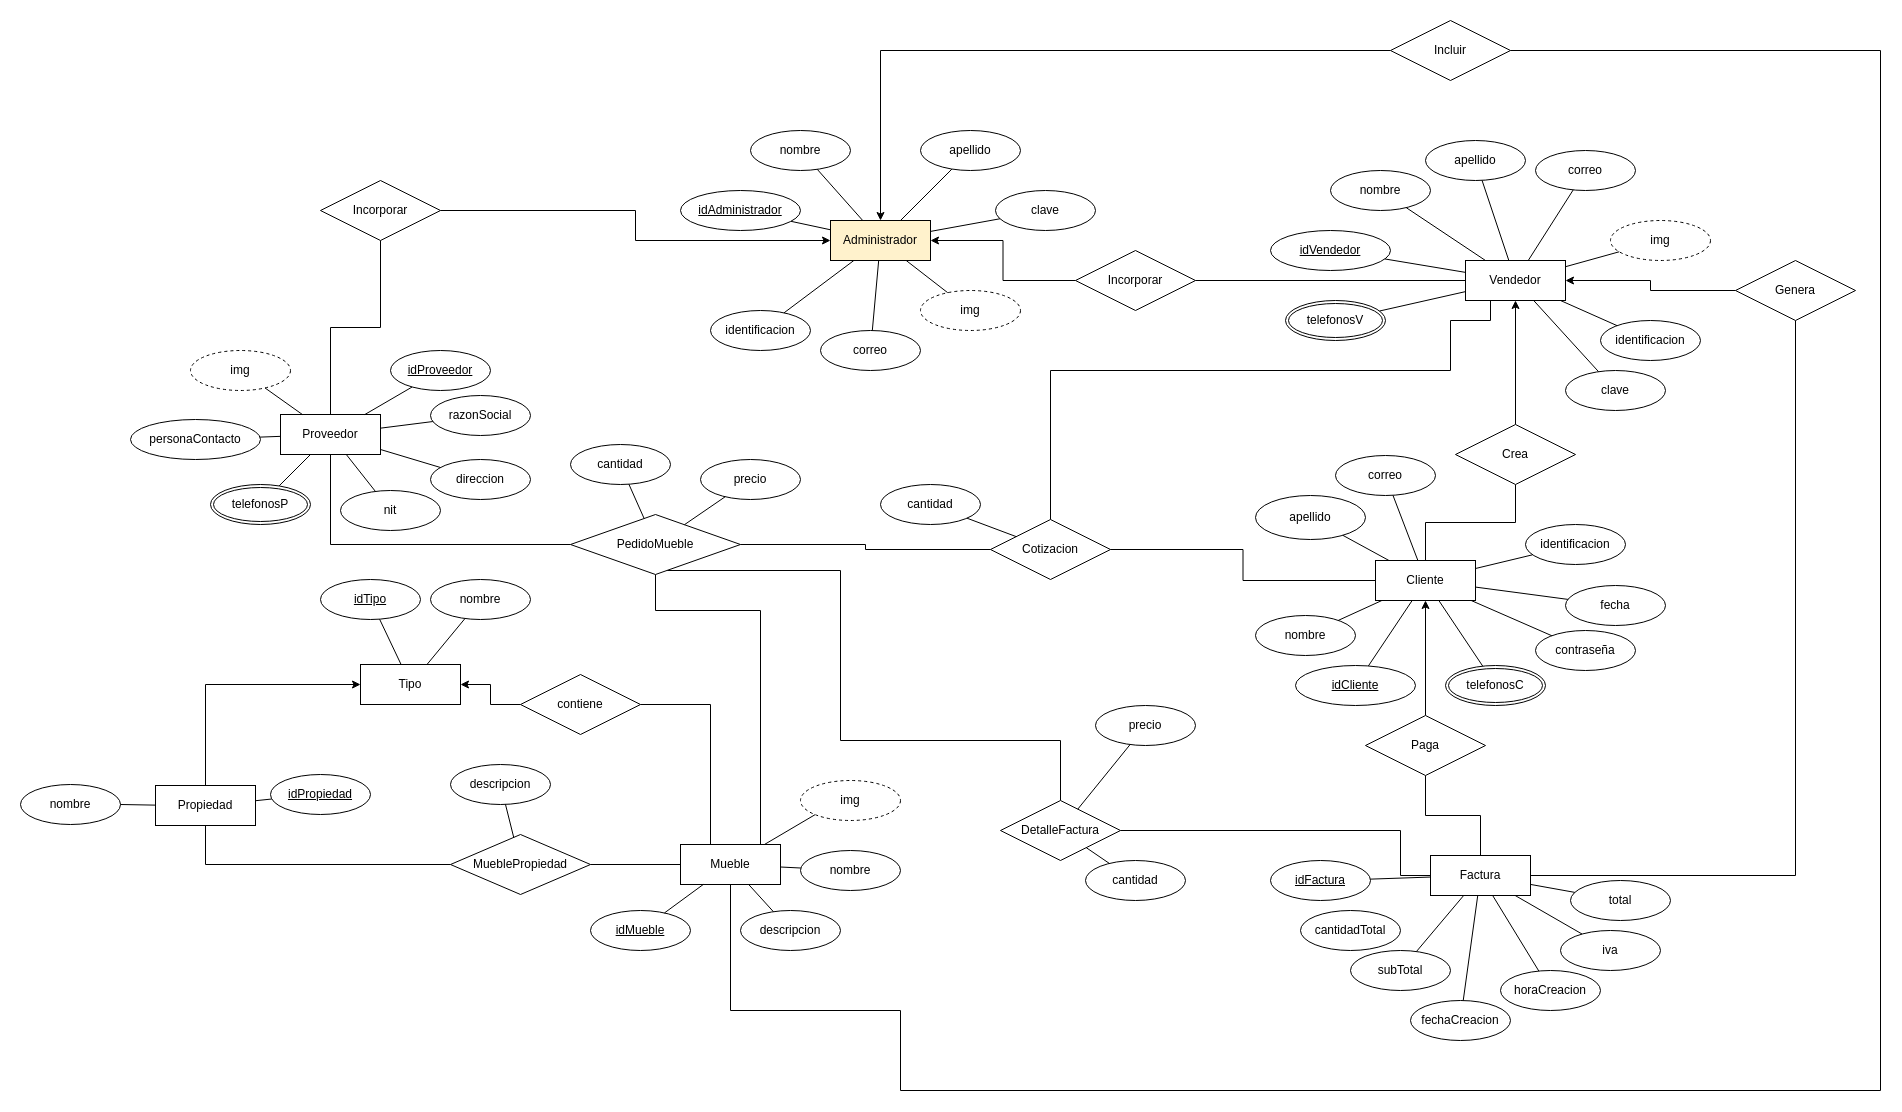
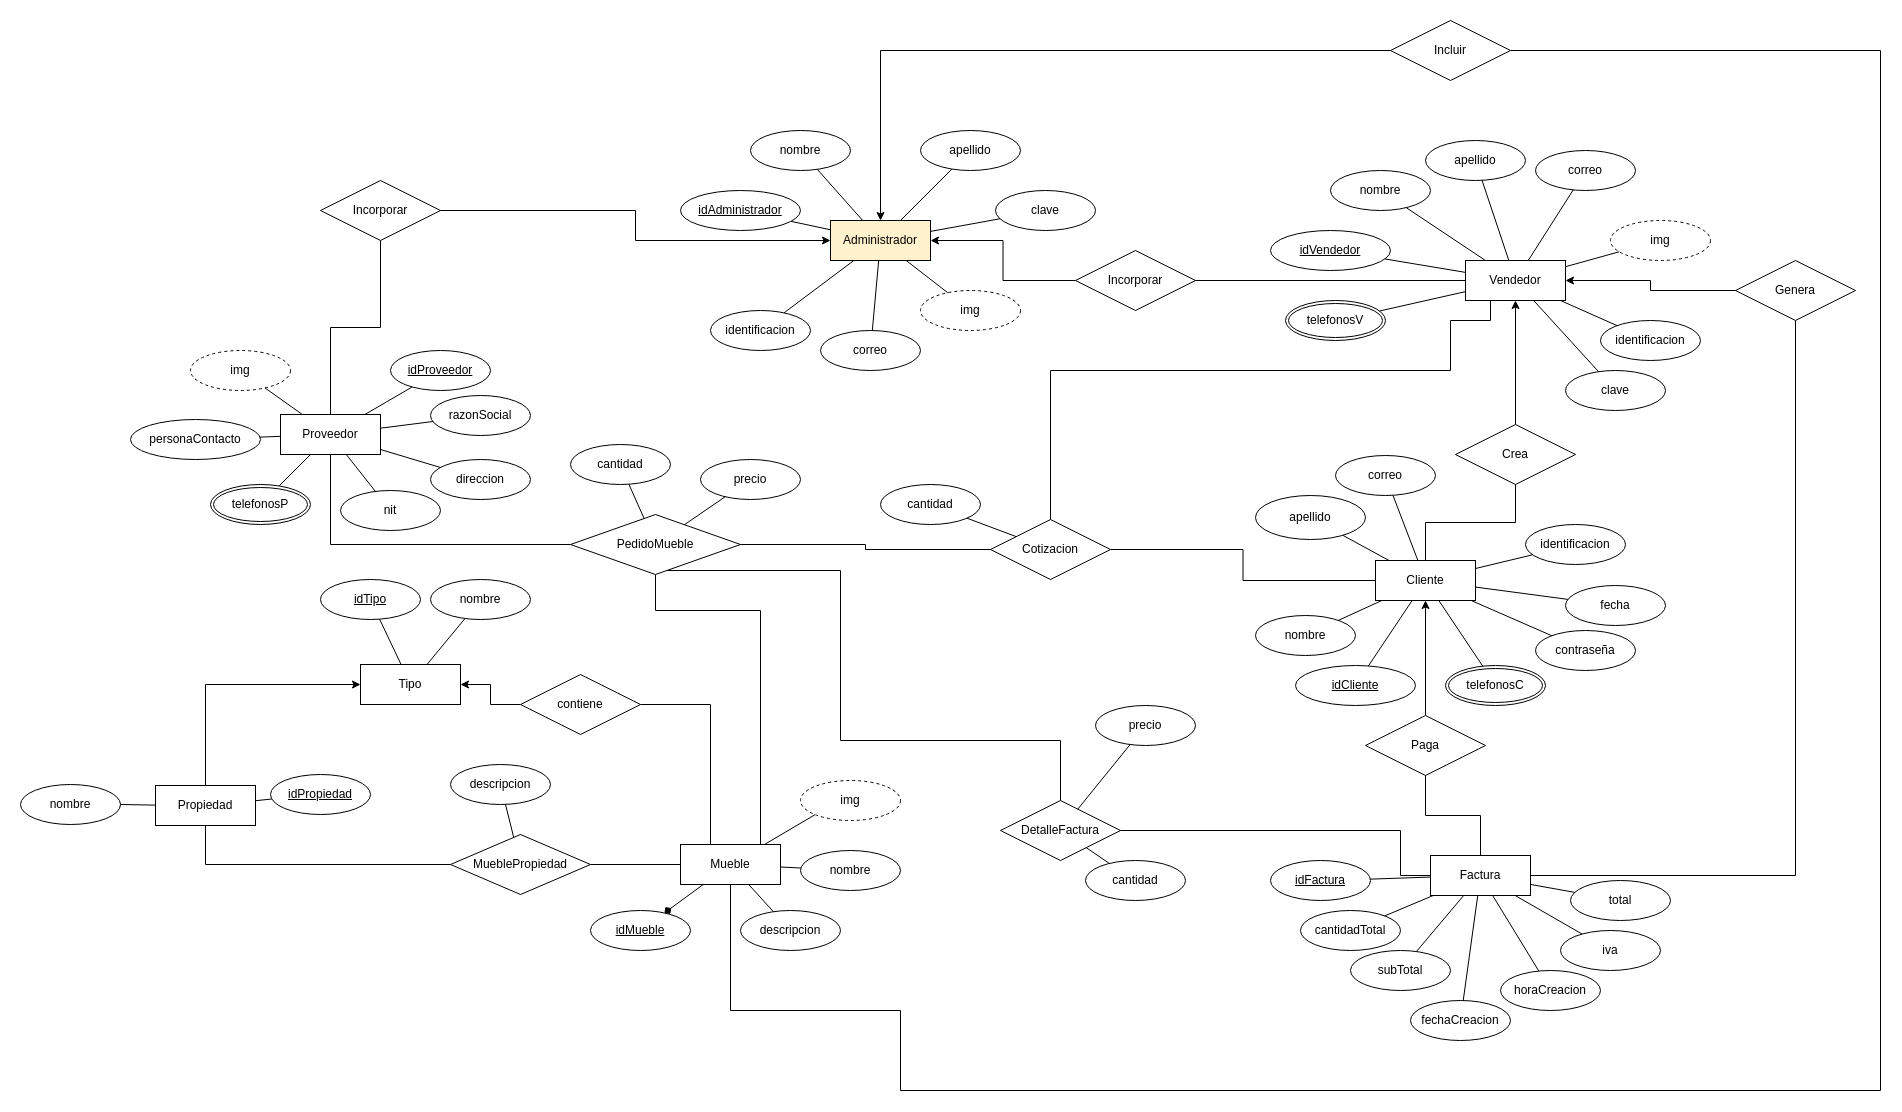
none -> (1409, 906)
(668, 910) -> (671, 908)
